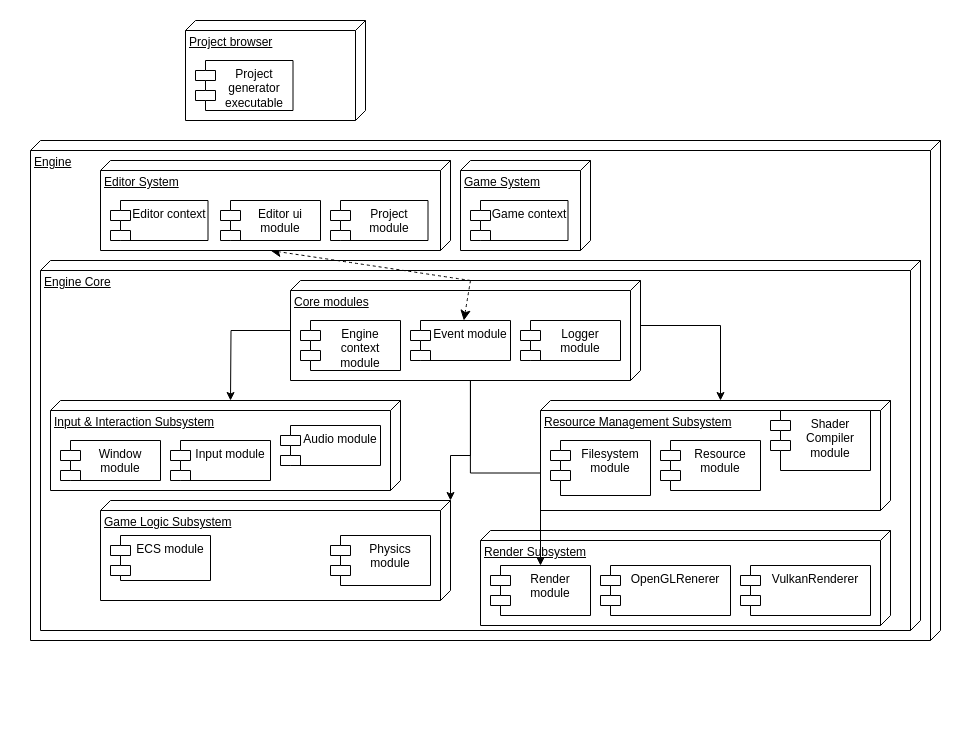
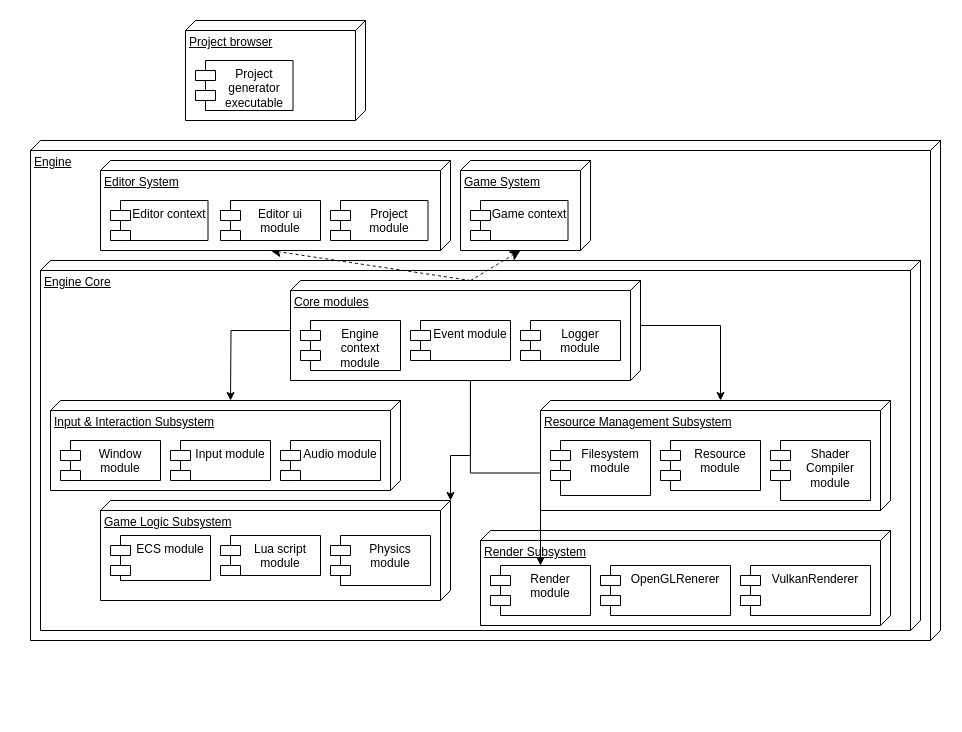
(468, 298) -> (503, 261)
(821, 441) -> (821, 471)
(331, 446) -> (331, 461)
none -> (271, 556)
